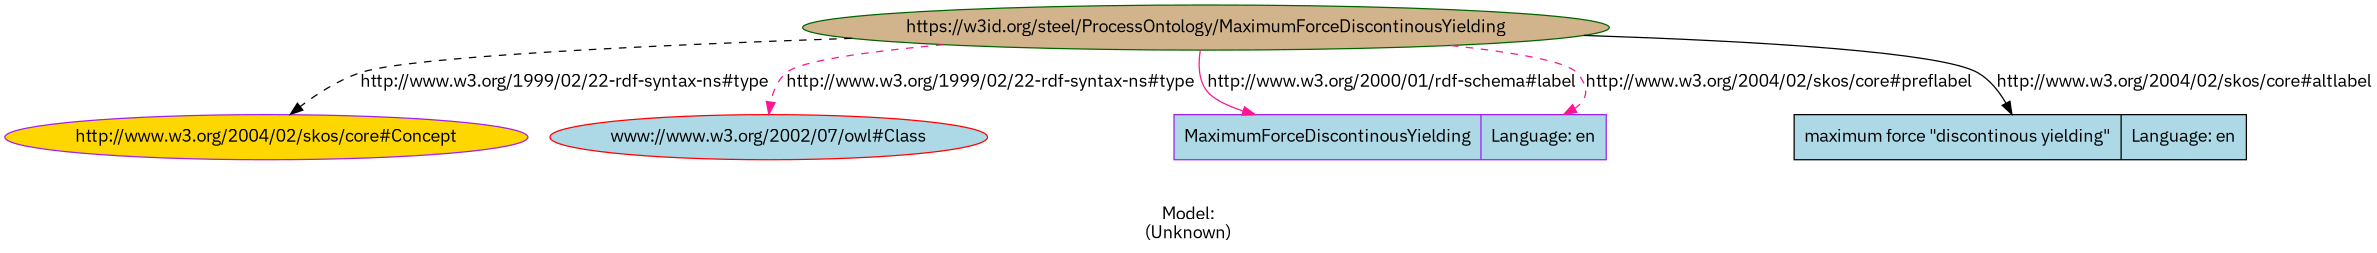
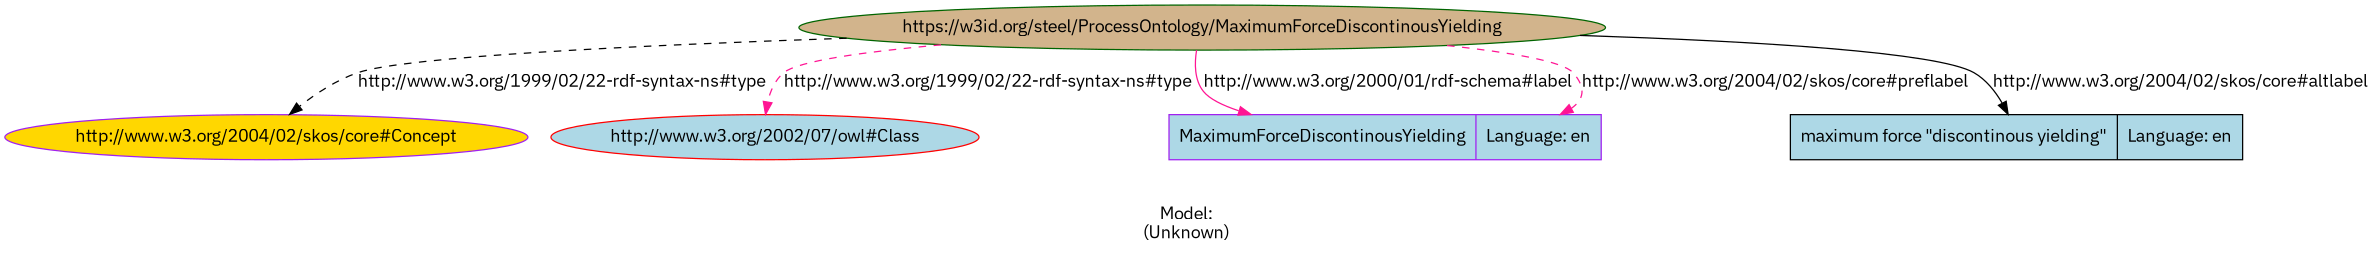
(769, 137) -> (765, 137)
